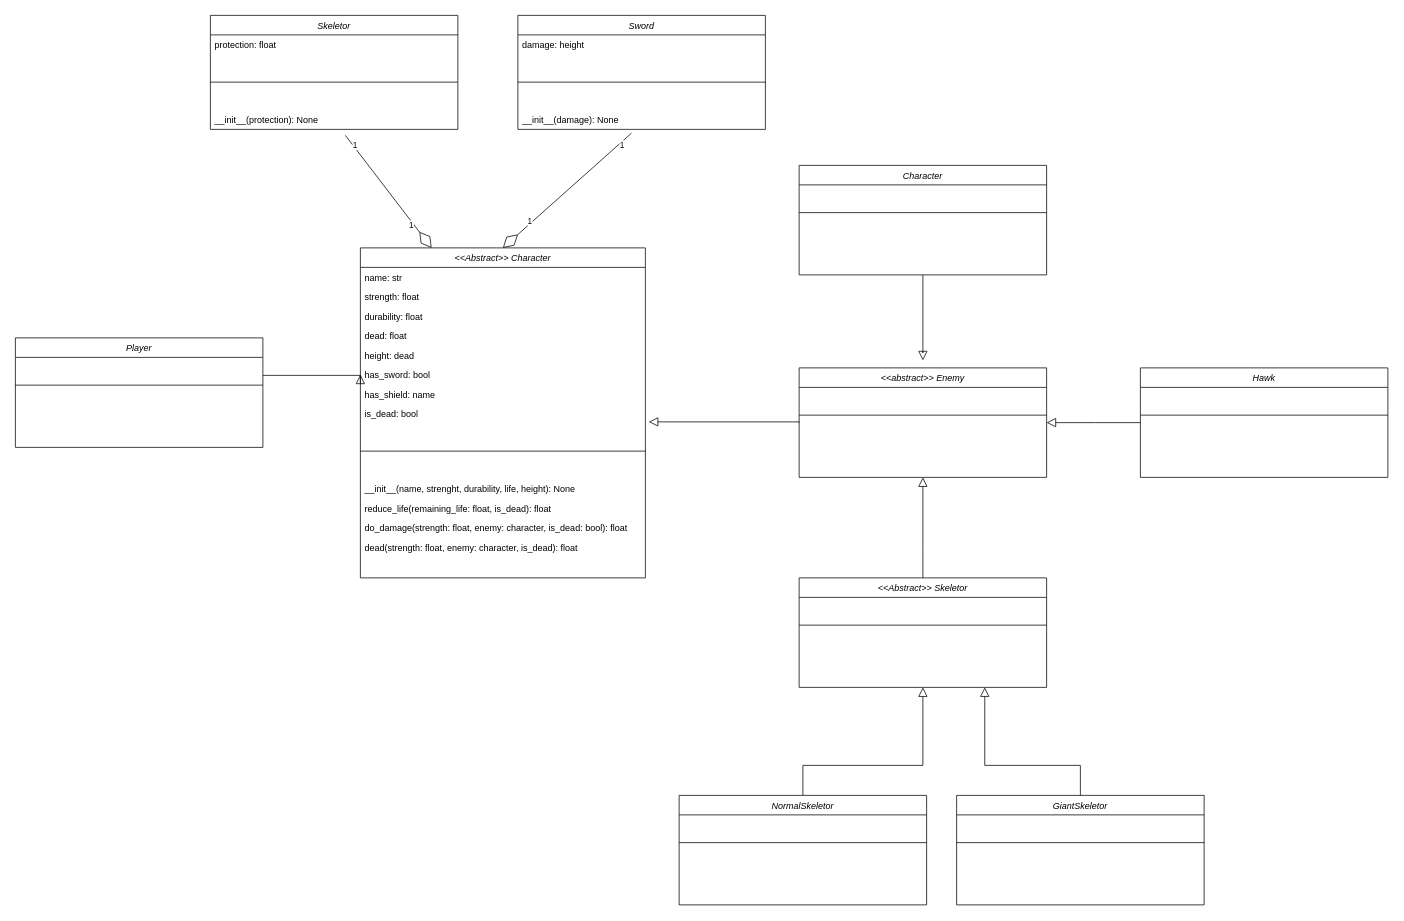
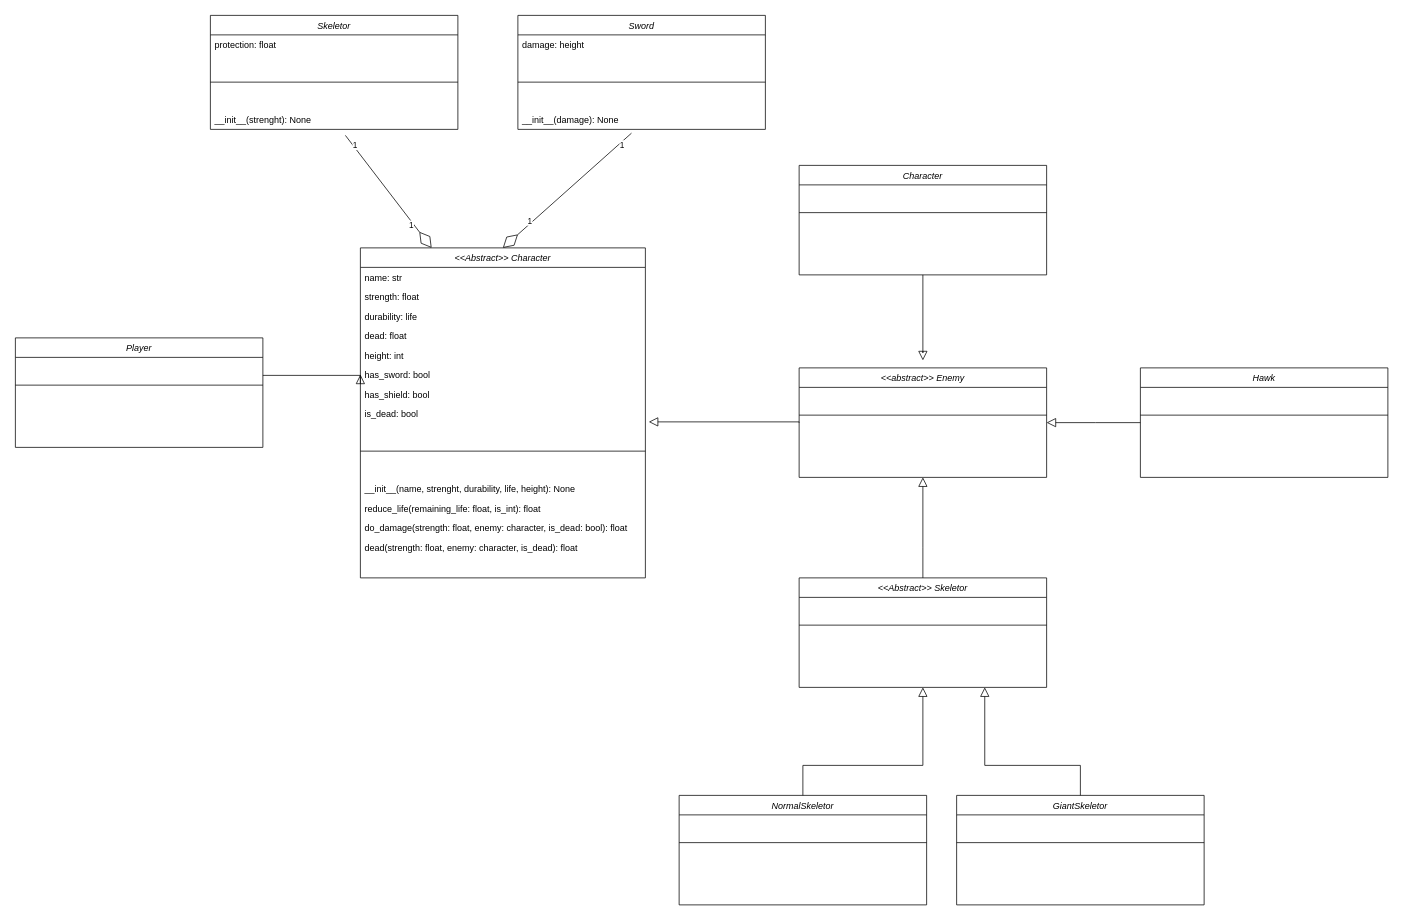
(274, 120) -> (270, 120)
(400, 317) -> (397, 317)
(391, 356) -> (388, 356)
(400, 395) -> (399, 395)
(473, 509) -> (469, 509)
